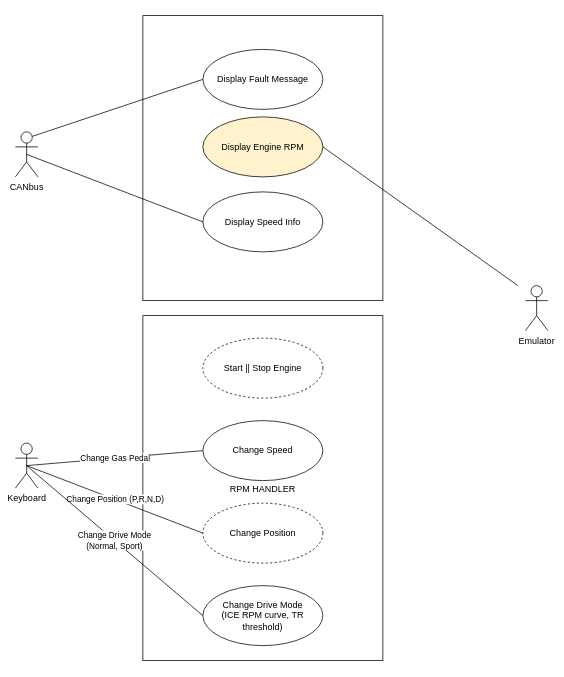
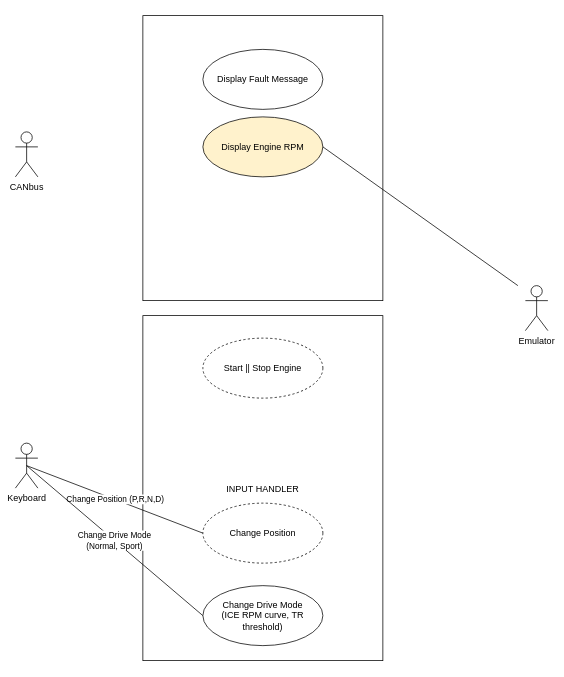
(117, 108) -> none
(115, 188) -> none
(263, 222) -> none
(263, 450) -> none
(118, 458) -> none
(263, 488) -> (263, 488)
